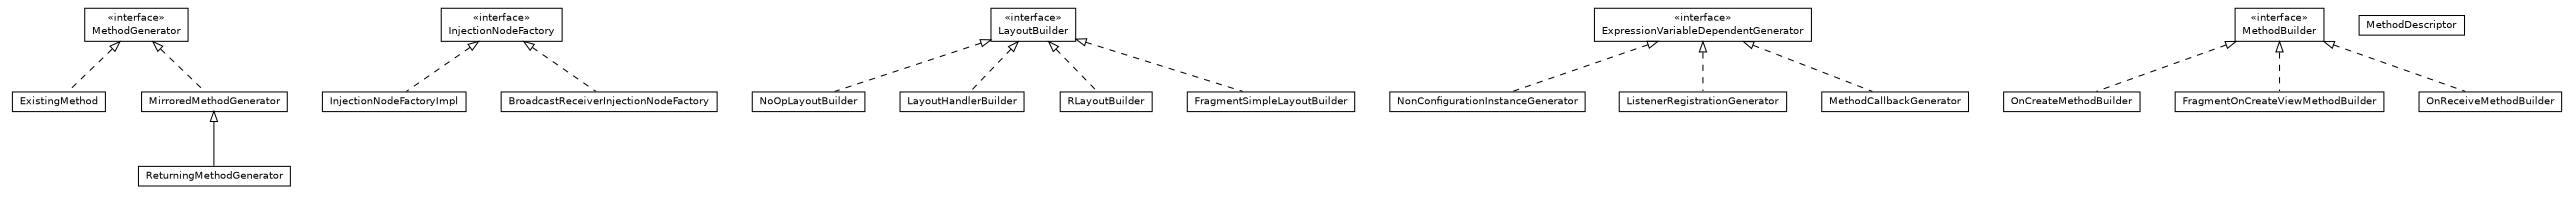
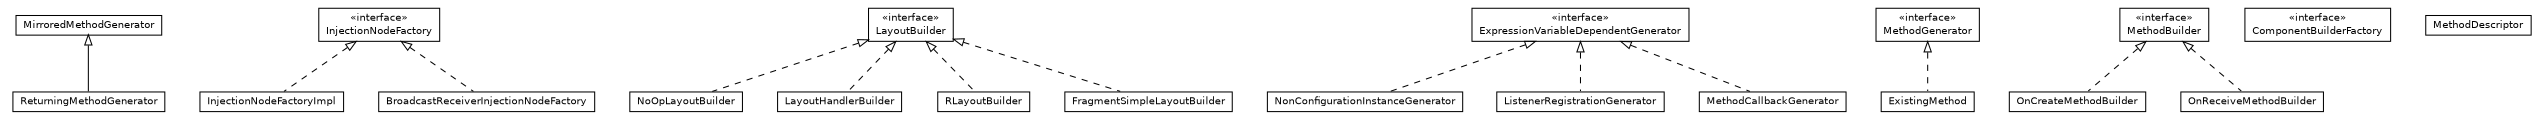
none -> (2317, 25)
(182, 70) -> none
(2280, 101) -> none
